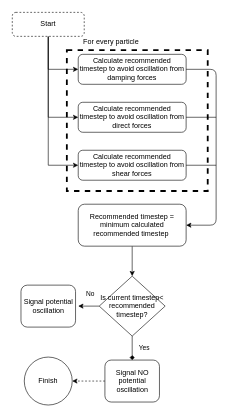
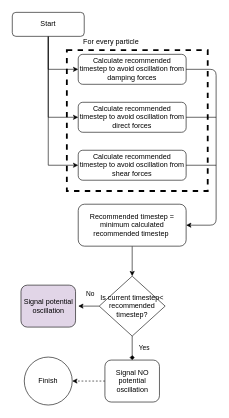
(48, 24) -> (48, 24)
(48, 306) -> (48, 306)
